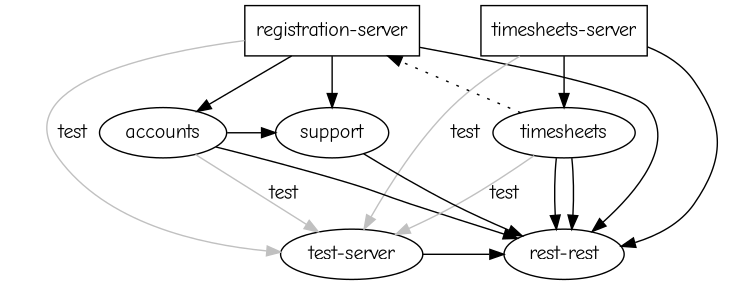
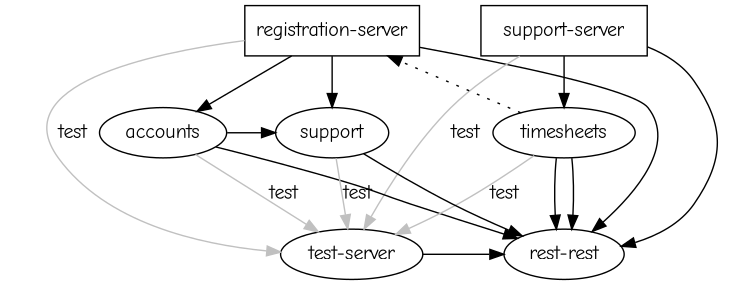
(564, 31) -> (564, 31)
none -> (341, 191)
